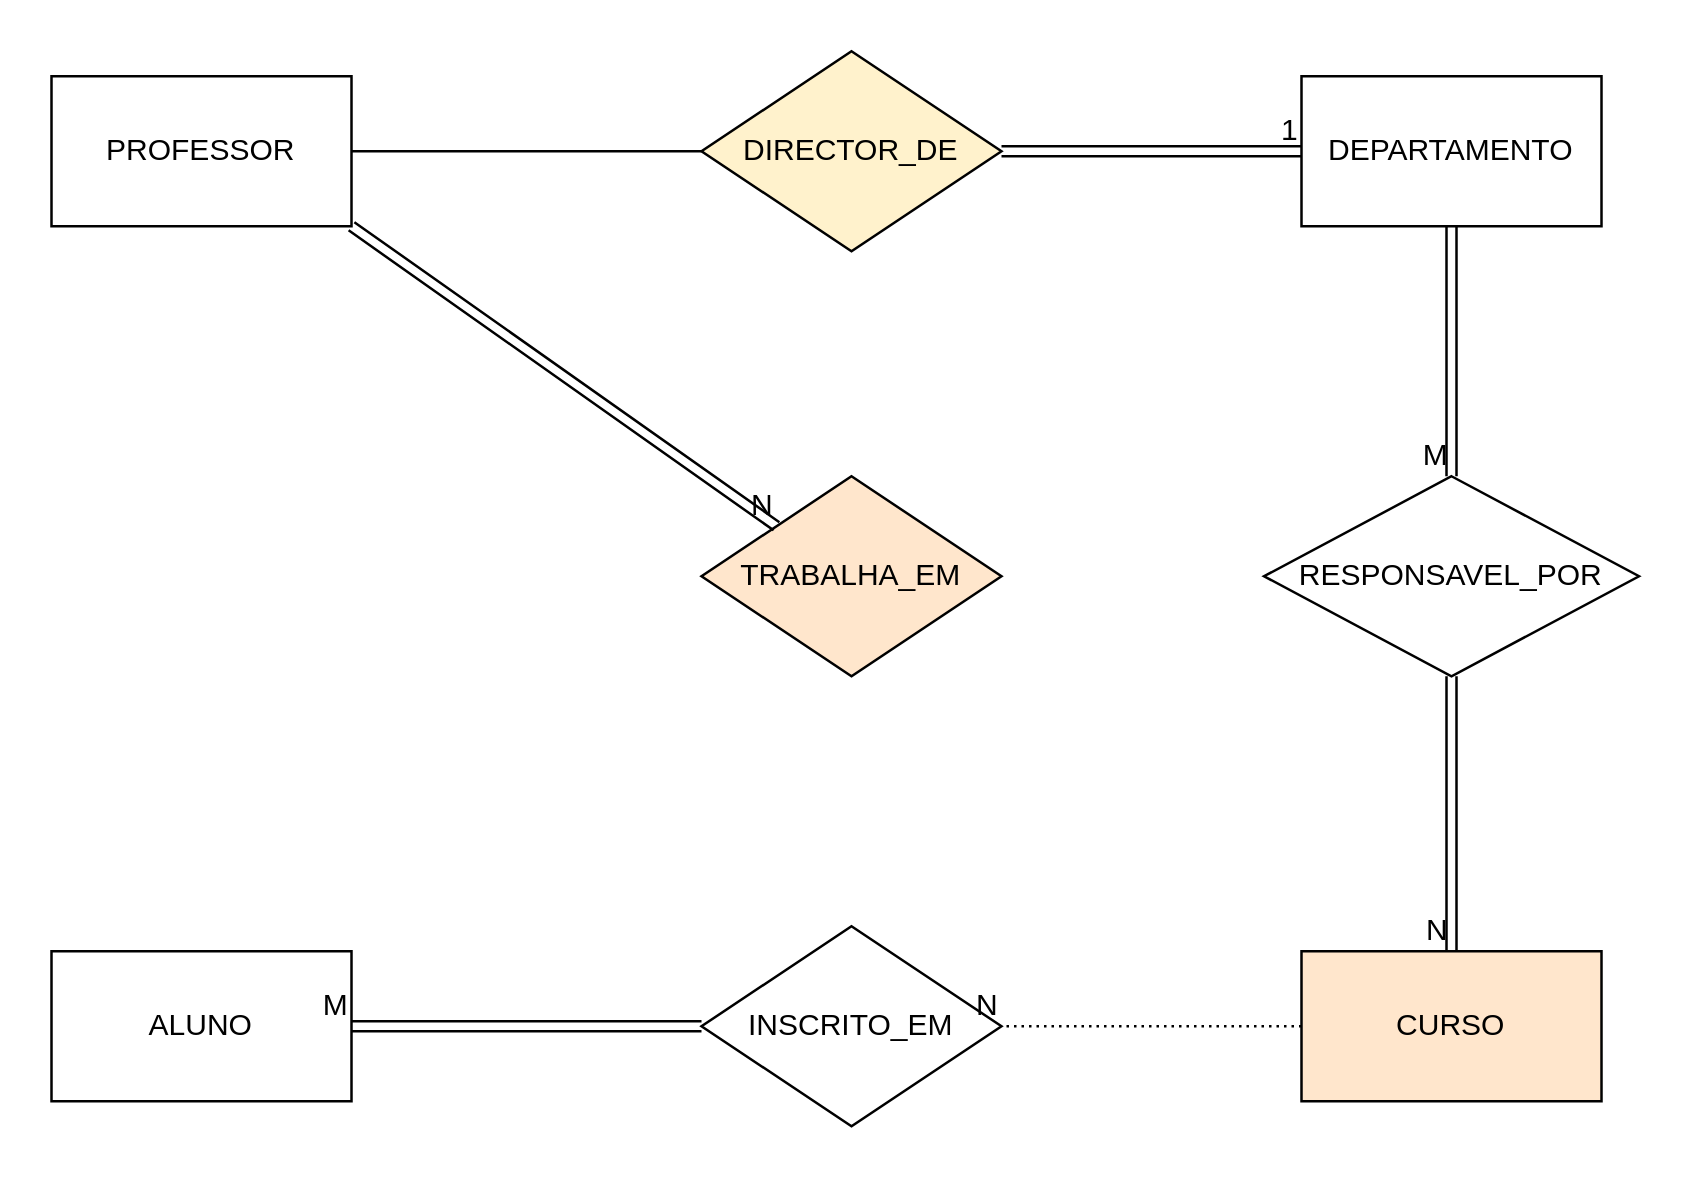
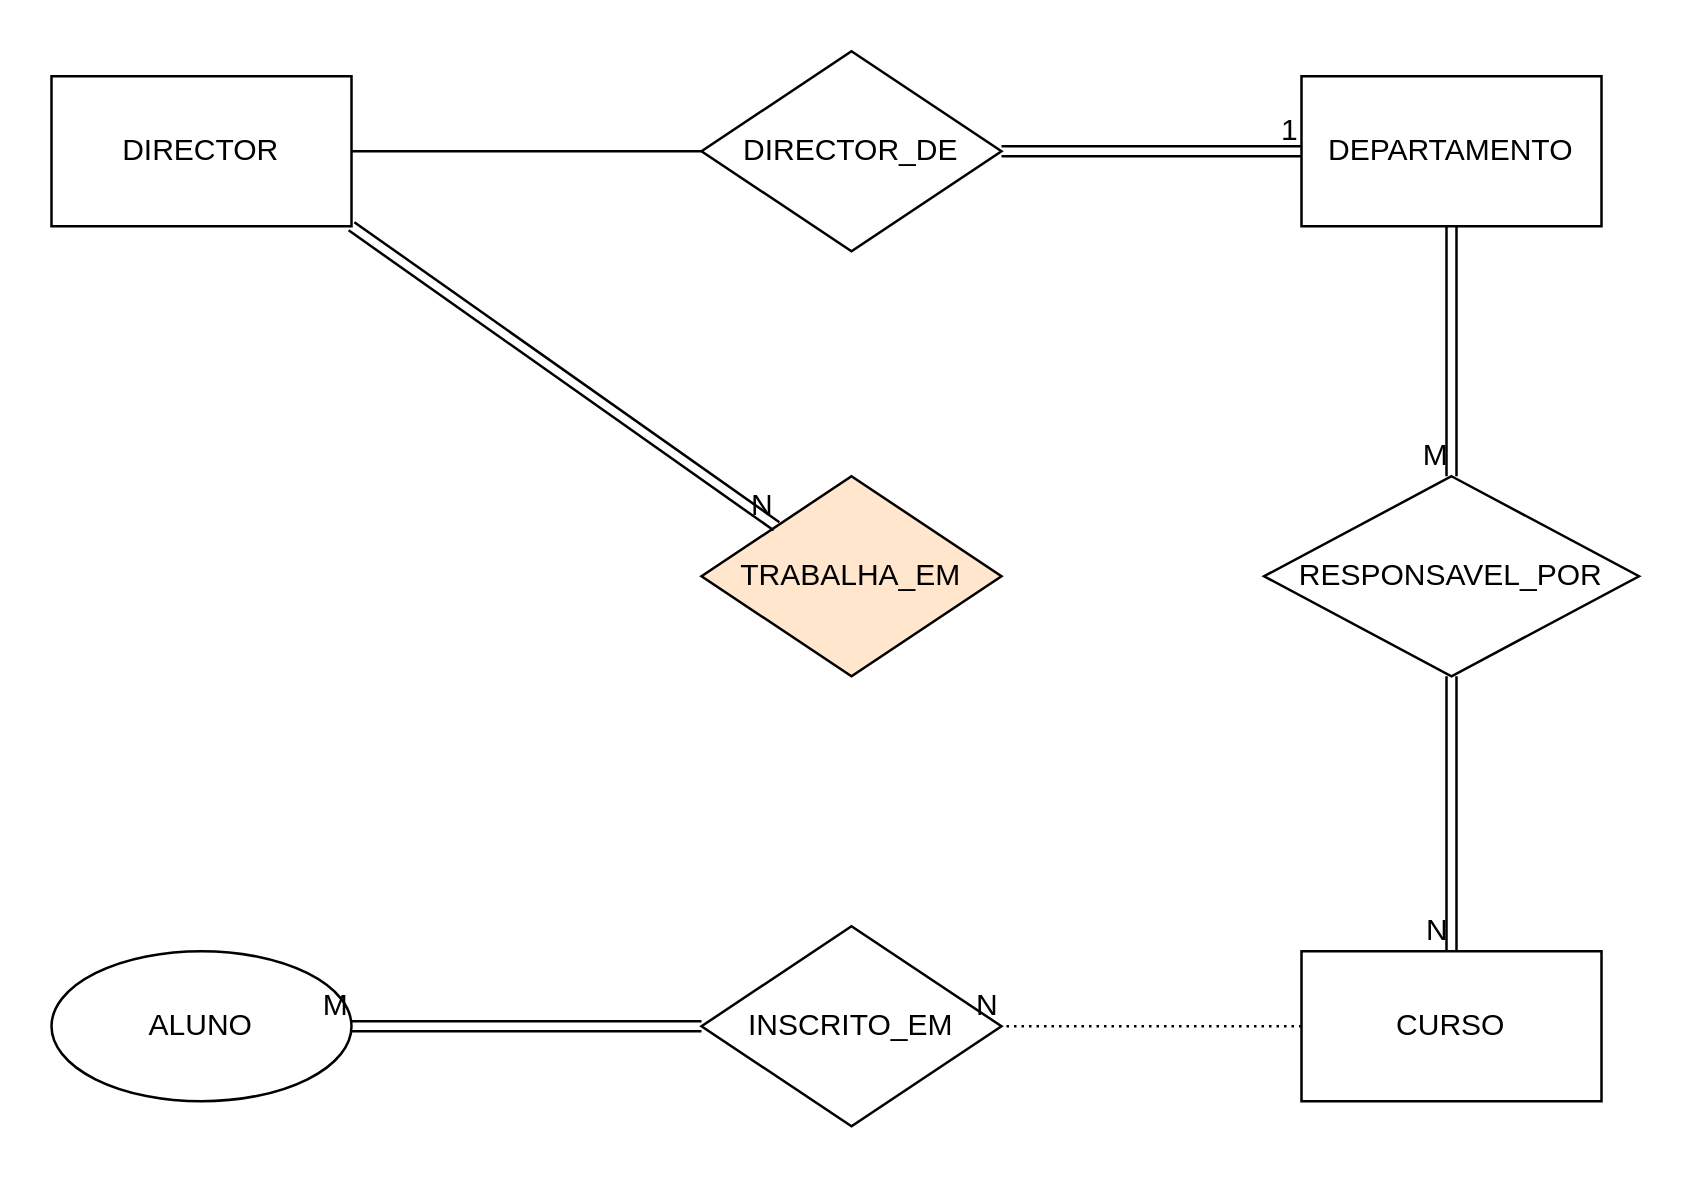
(201, 151) -> (201, 151)
(851, 151) -> (851, 151)
(201, 1026) -> (201, 1026)
(1451, 1026) -> (1451, 1026)
